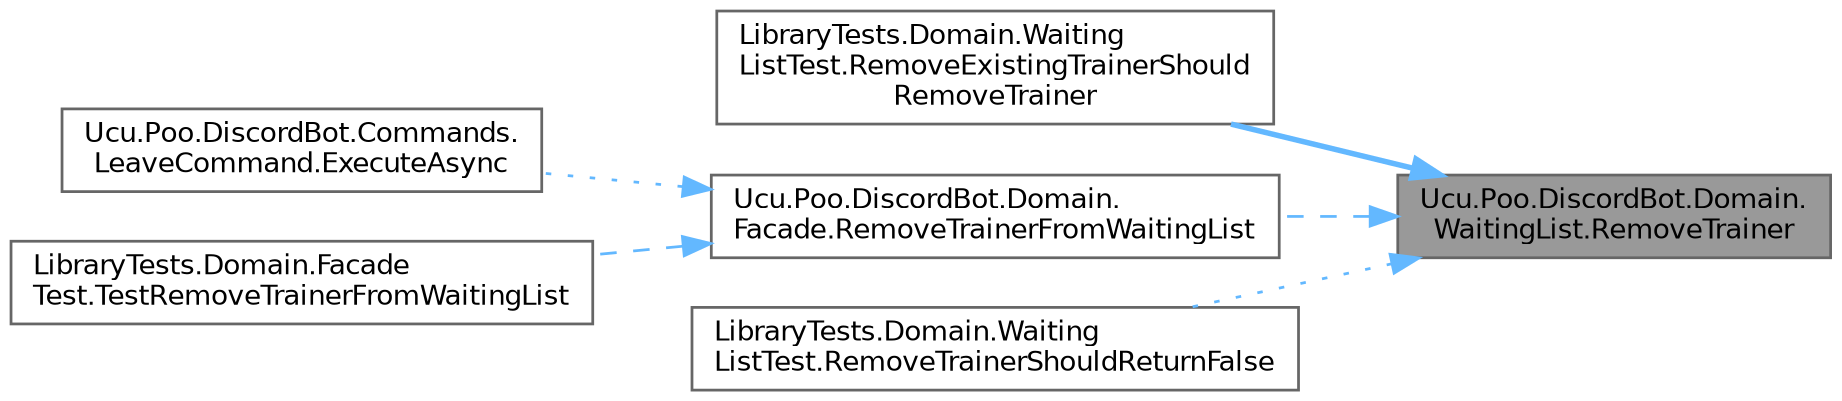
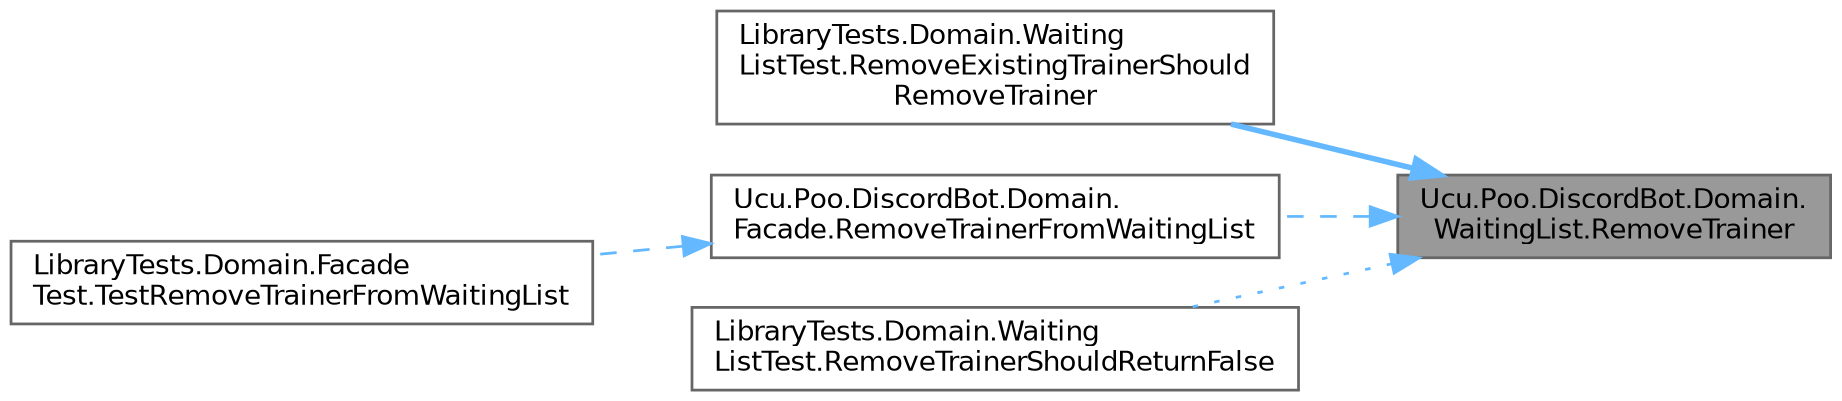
(302, 150) -> none
